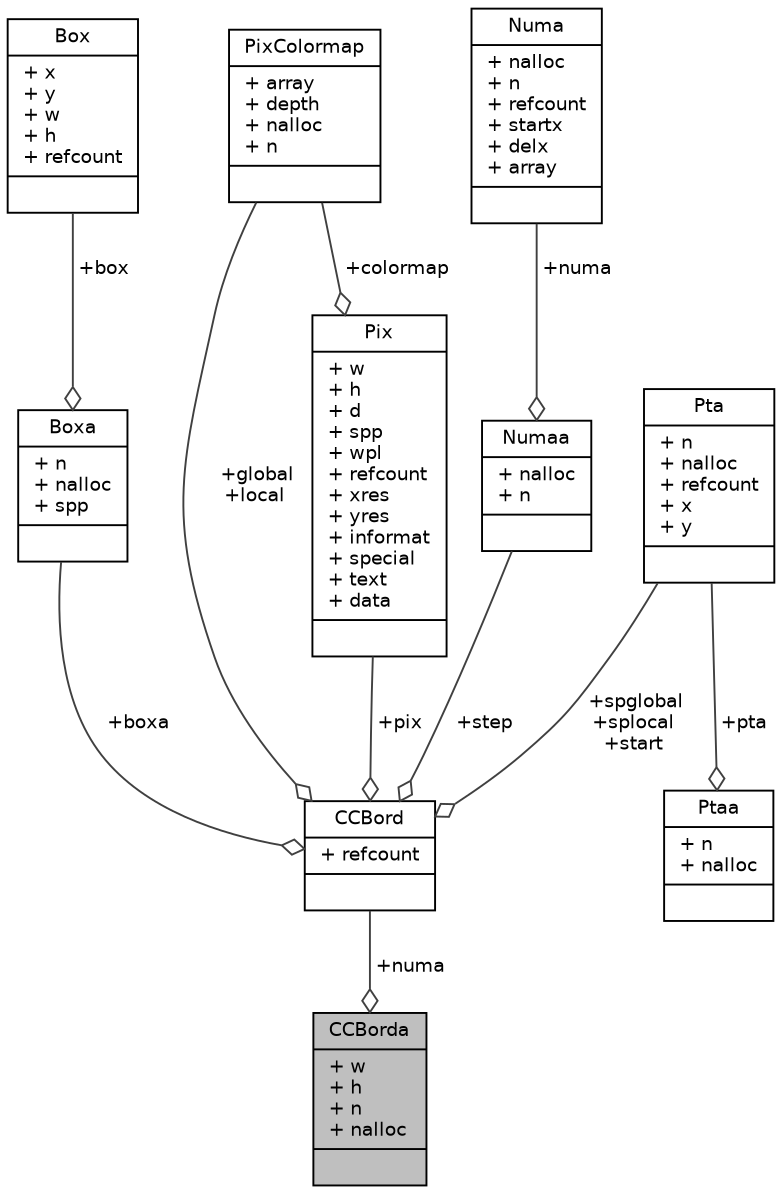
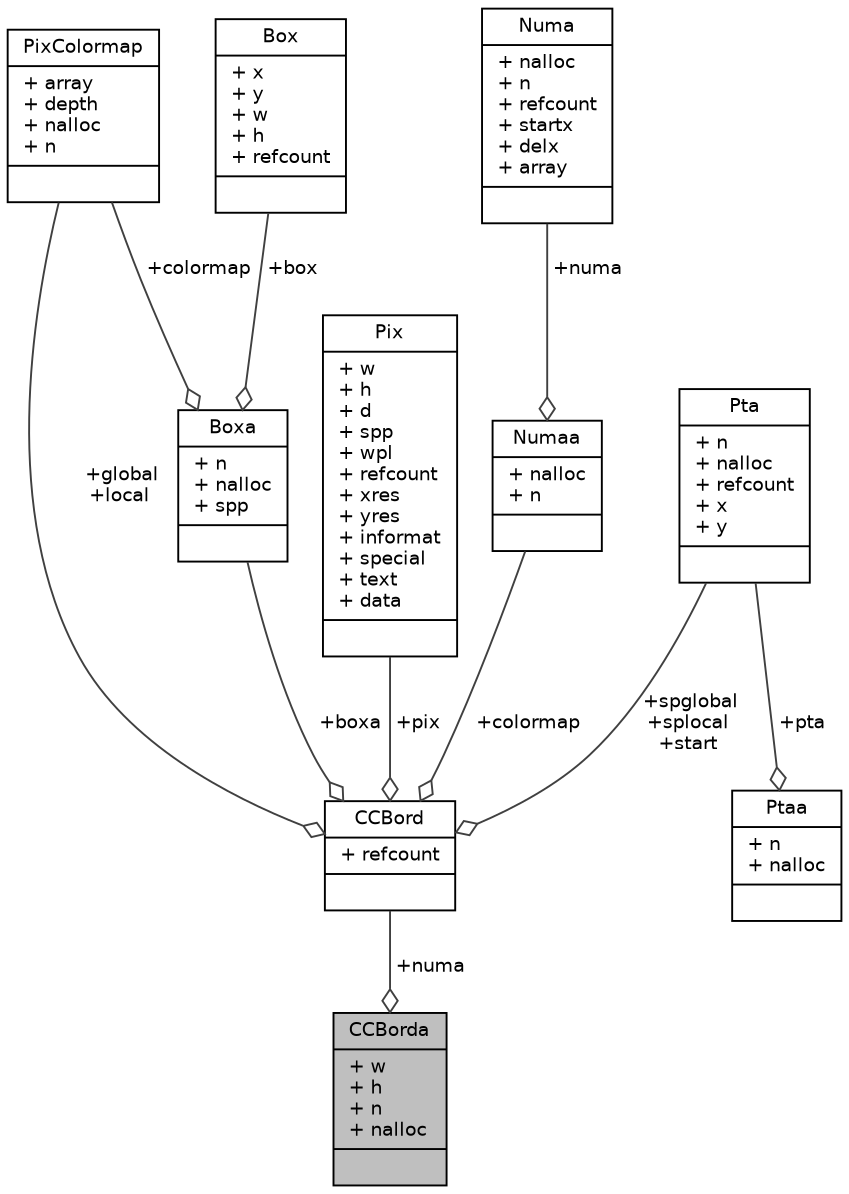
(331, 248) -> (148, 297)
(482, 724) -> (526, 724)
